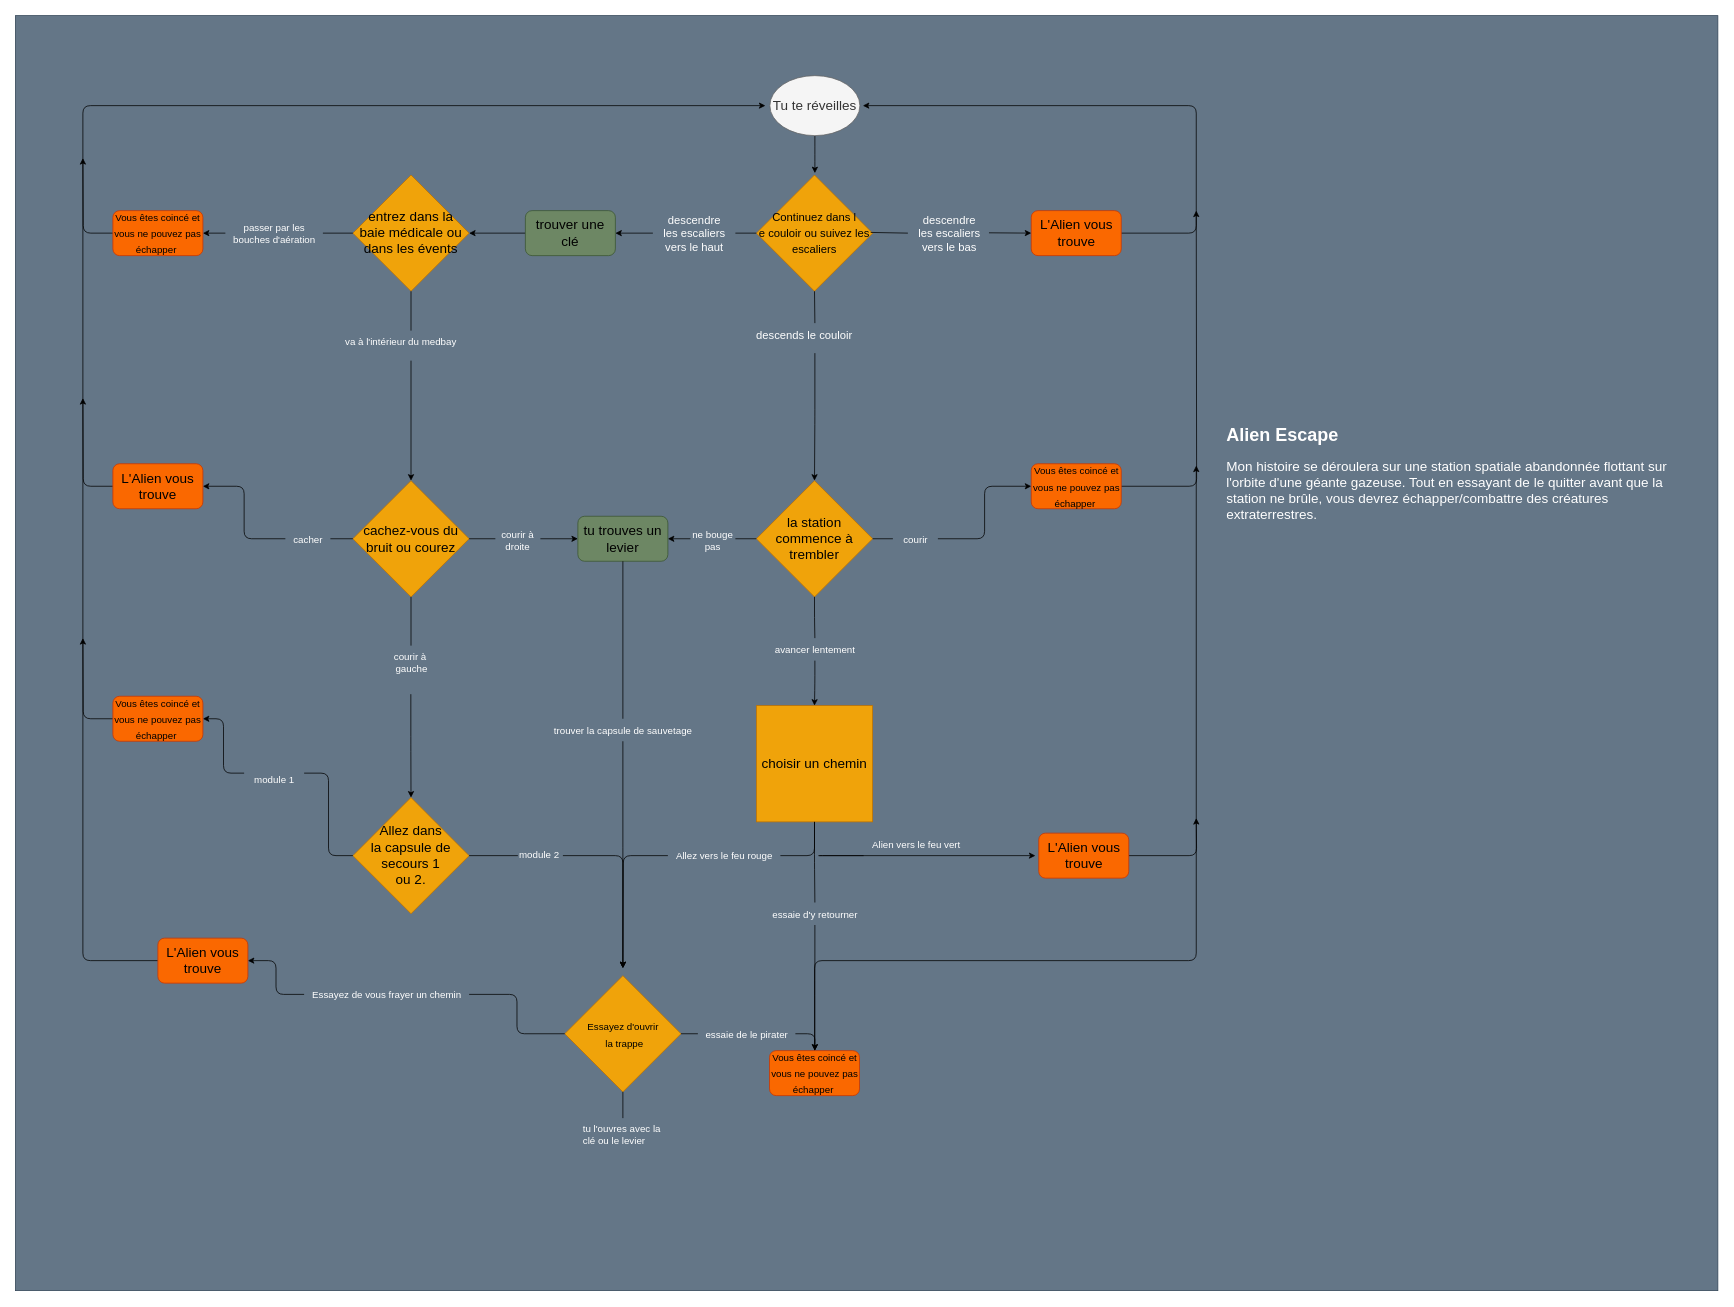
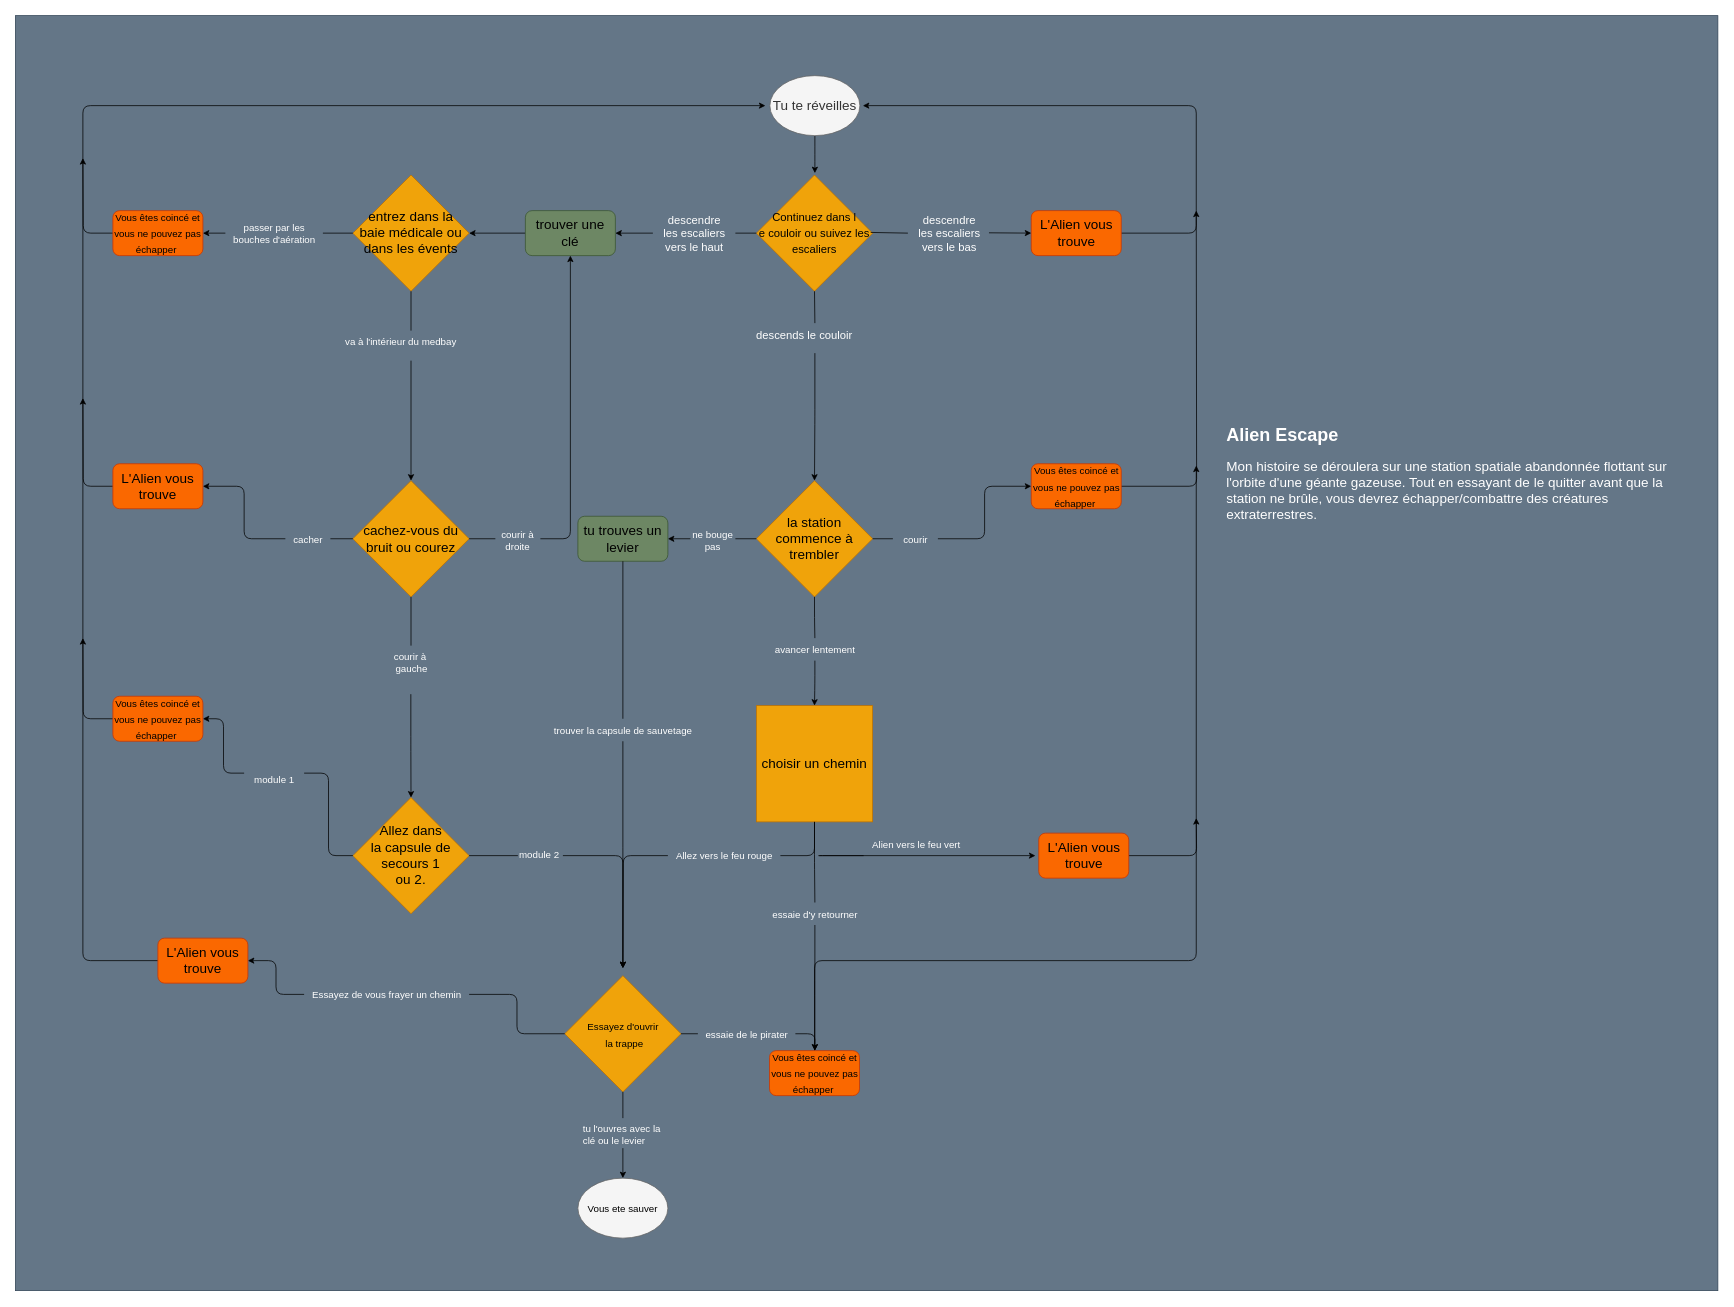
(569, 539) -> (570, 400)
none -> (623, 1171)
none -> (623, 1208)
